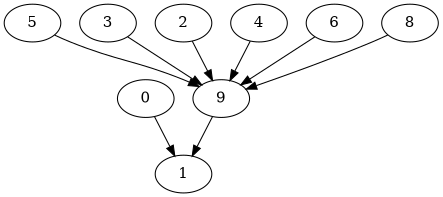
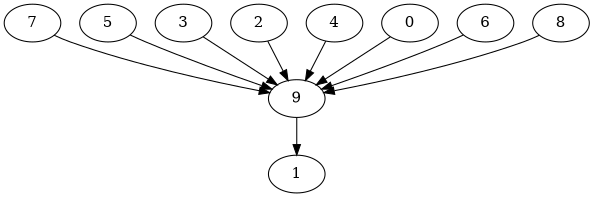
none -> (33, 23)
(162, 132) -> (358, 58)
